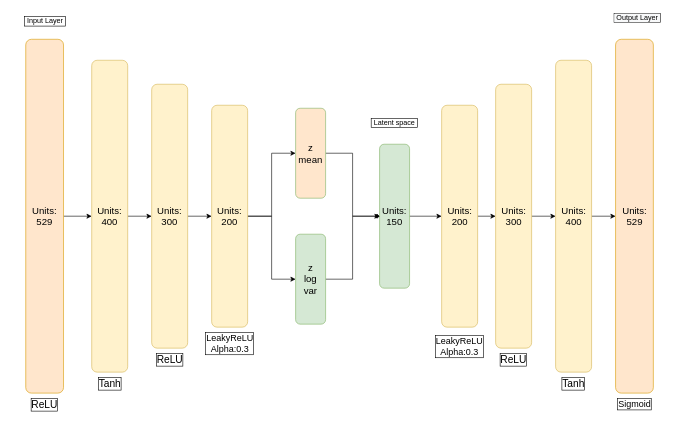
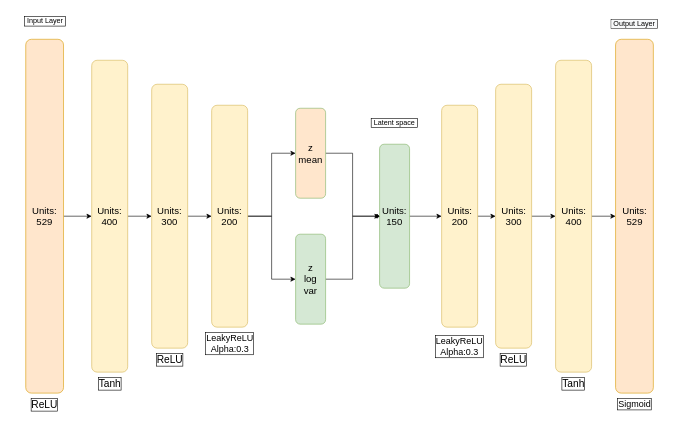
(638, 21) -> (635, 27)
